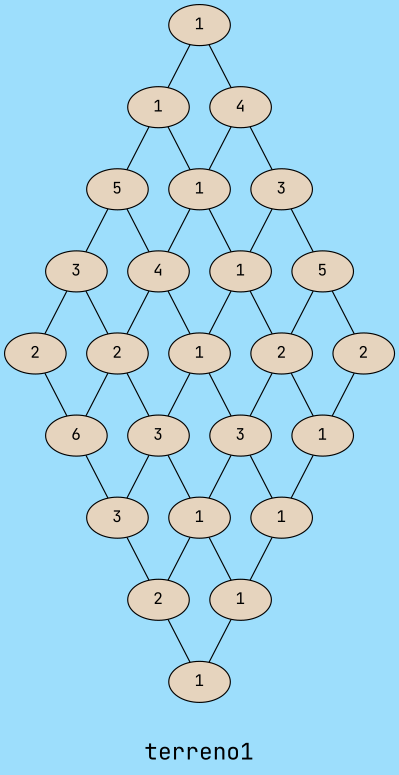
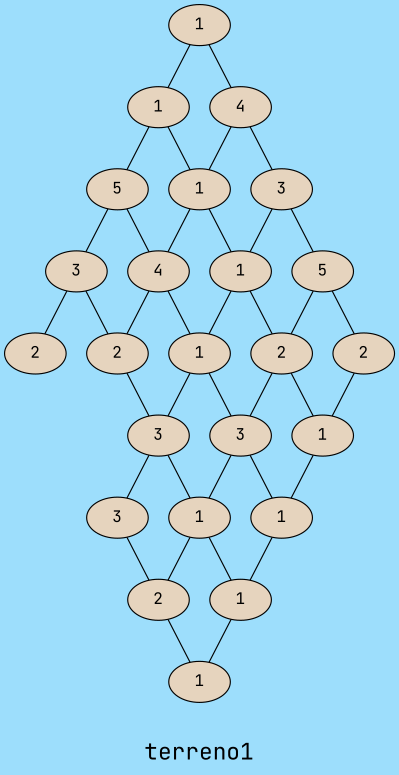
(76, 436) -> none
